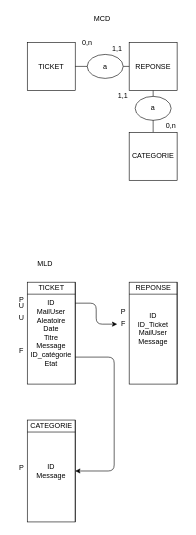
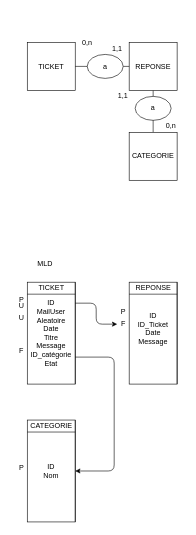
(102, 18) -> none
(153, 333) -> (153, 333)
(51, 471) -> (51, 471)
